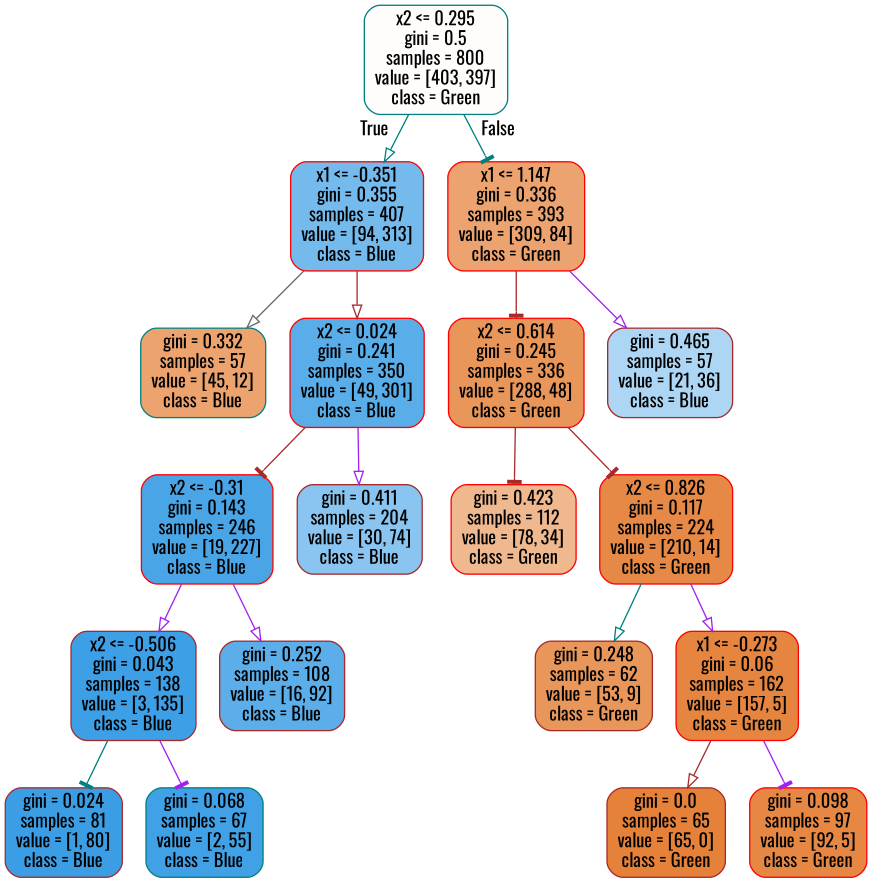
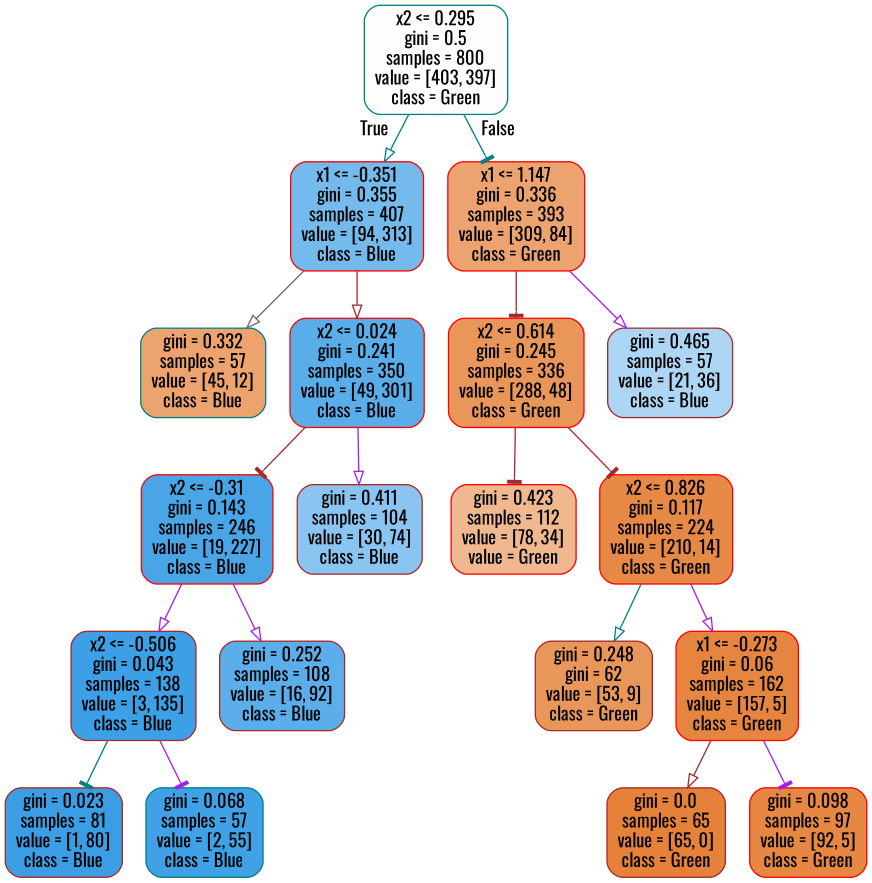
(360, 529) -> (360, 529)
(514, 529) -> (514, 529)
(594, 686) -> (594, 686)
(64, 833) -> (64, 833)
(205, 833) -> (205, 833)
